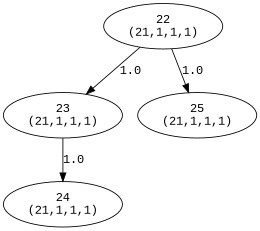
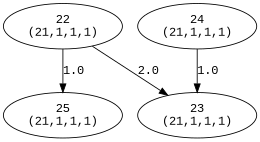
(130, 71) -> (148, 71)
(63, 155) -> (197, 66)
